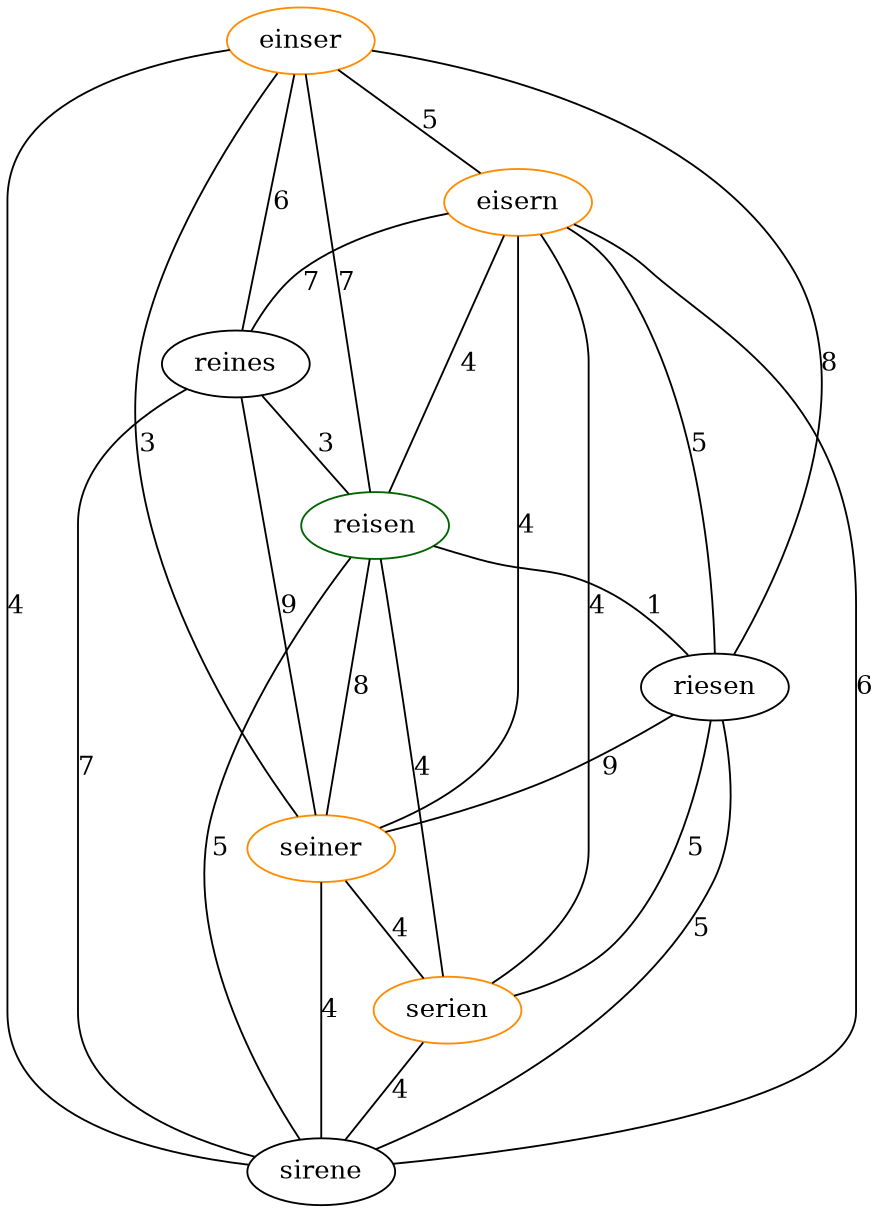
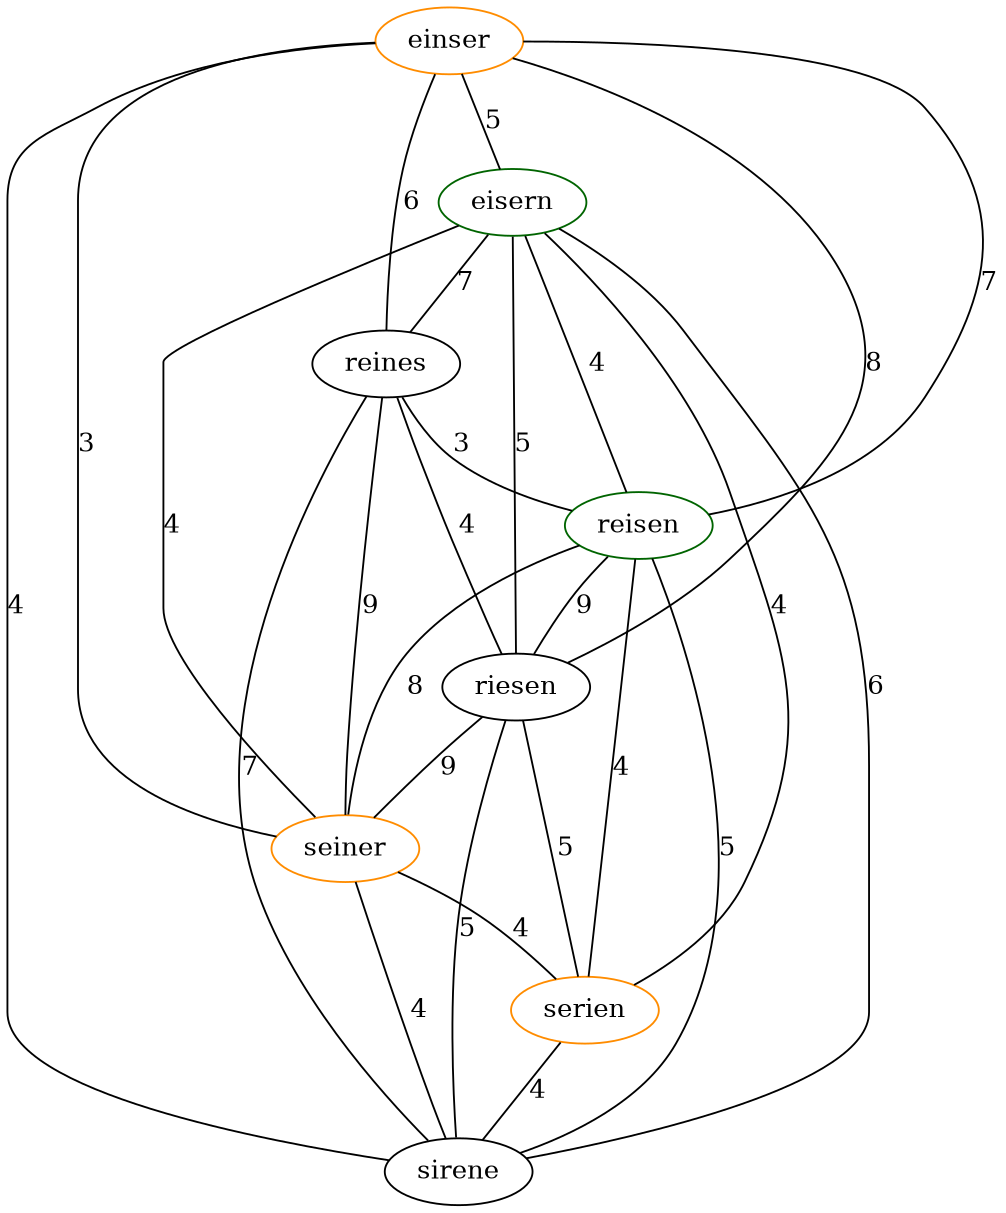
(518, 202) -> (513, 202)
none -> (447, 527)
(656, 606) -> (585, 606)
